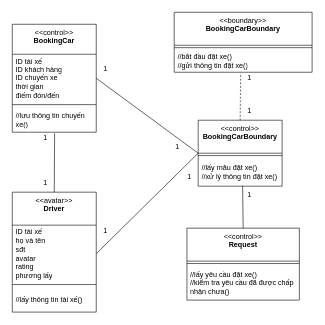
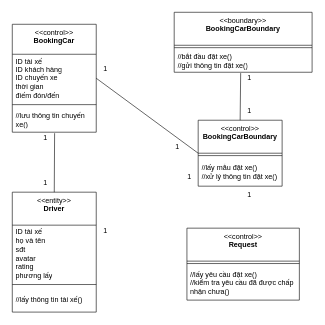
(241, 97) -> (241, 97)
(147, 204) -> none
(54, 205) -> (54, 205)
(243, 208) -> none
